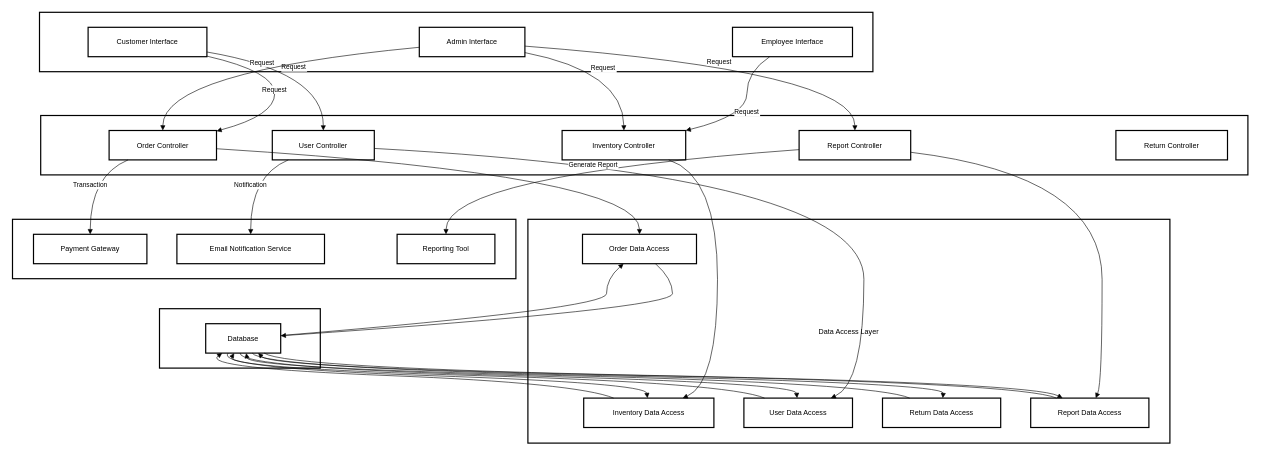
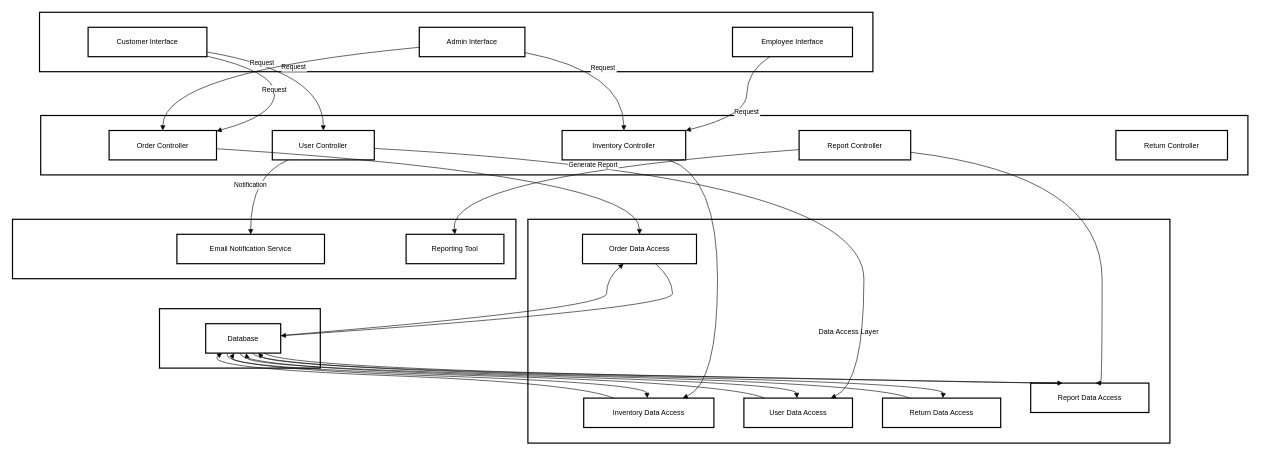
(628, 56) -> none
(96, 193) -> none
(90, 249) -> none
(446, 249) -> (455, 249)
(1090, 413) -> (1090, 398)
